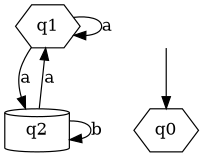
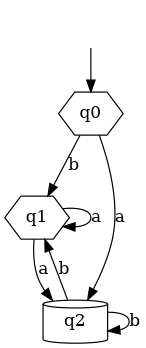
(50, 78) -> (65, 270)
none -> (67, 160)
none -> (115, 213)
